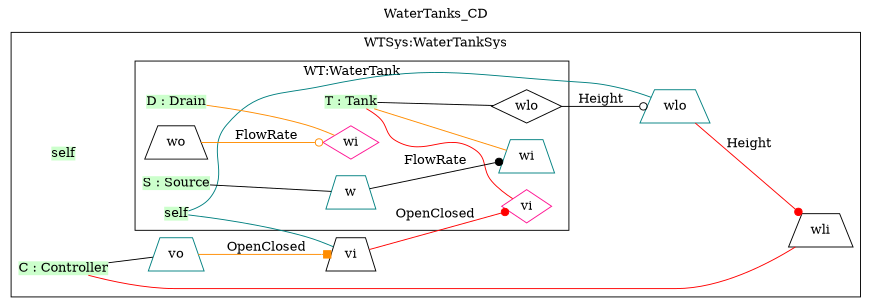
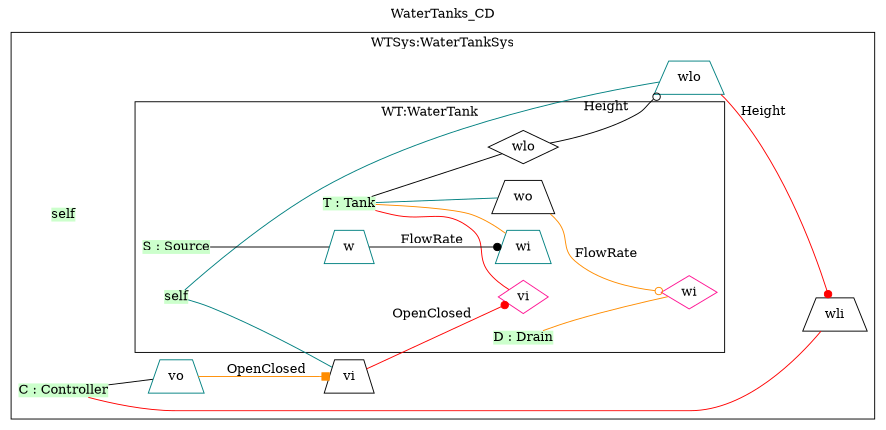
none -> (437, 200)
